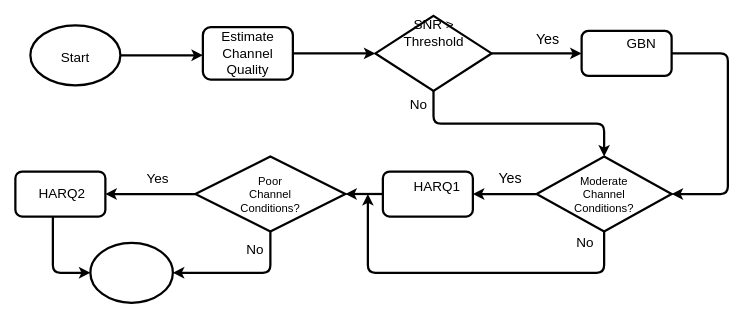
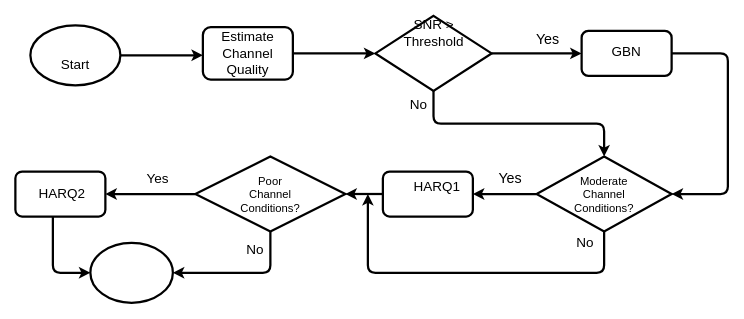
(642, 44) -> (627, 51)
(75, 57) -> (75, 65)
